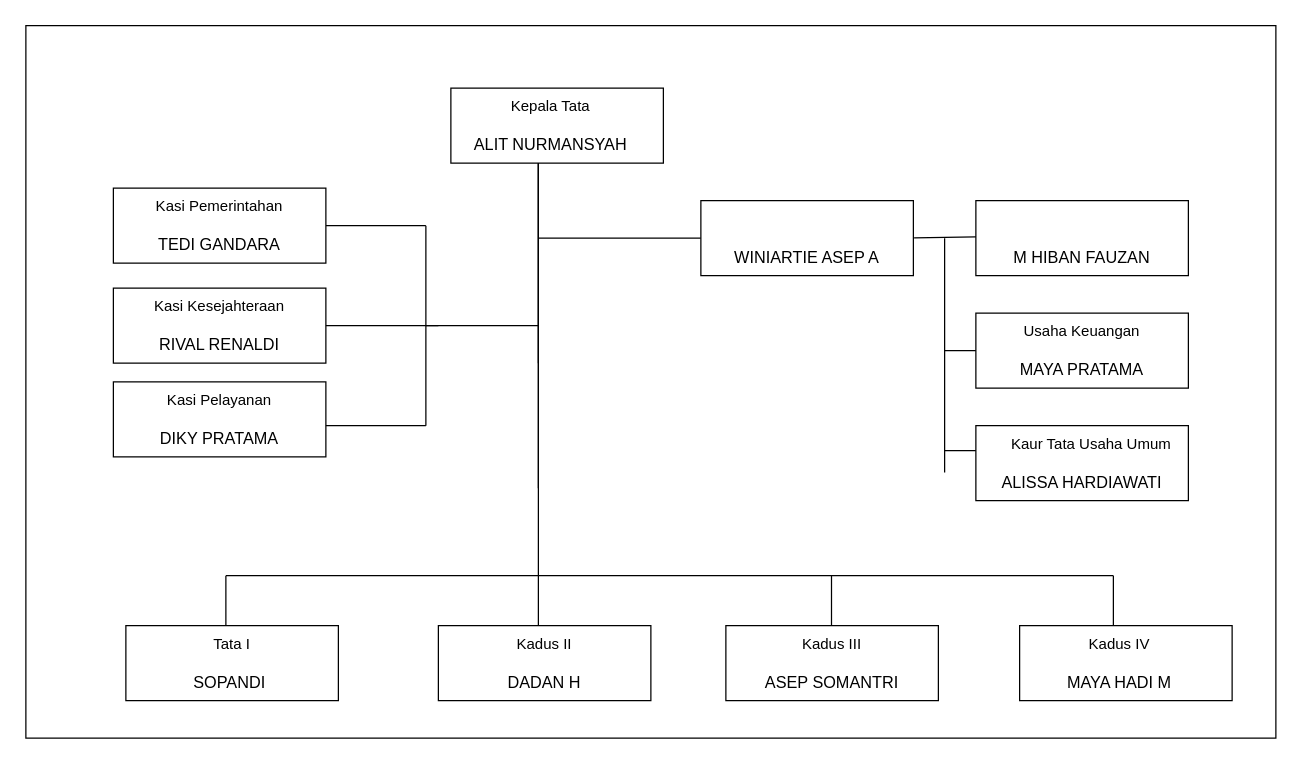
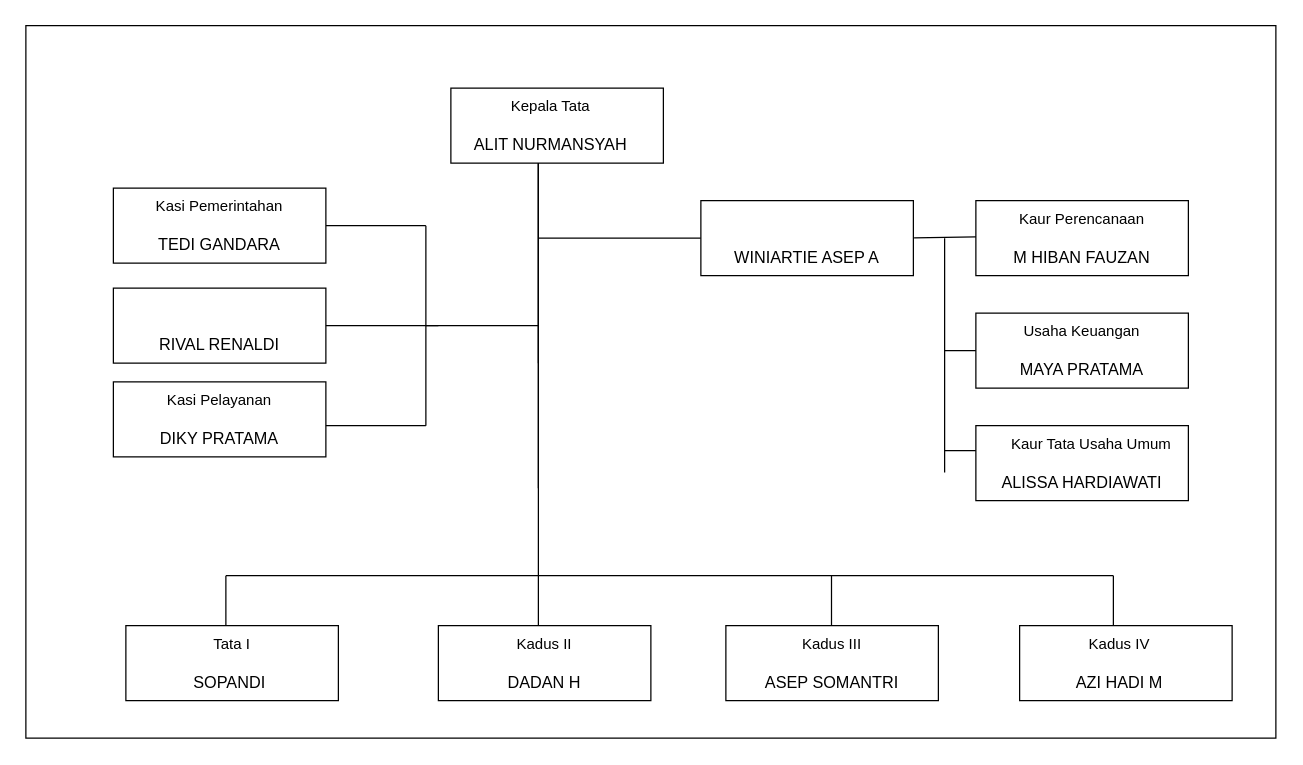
none -> (1082, 219)
(219, 307) -> none
(1119, 682) -> (1119, 682)
